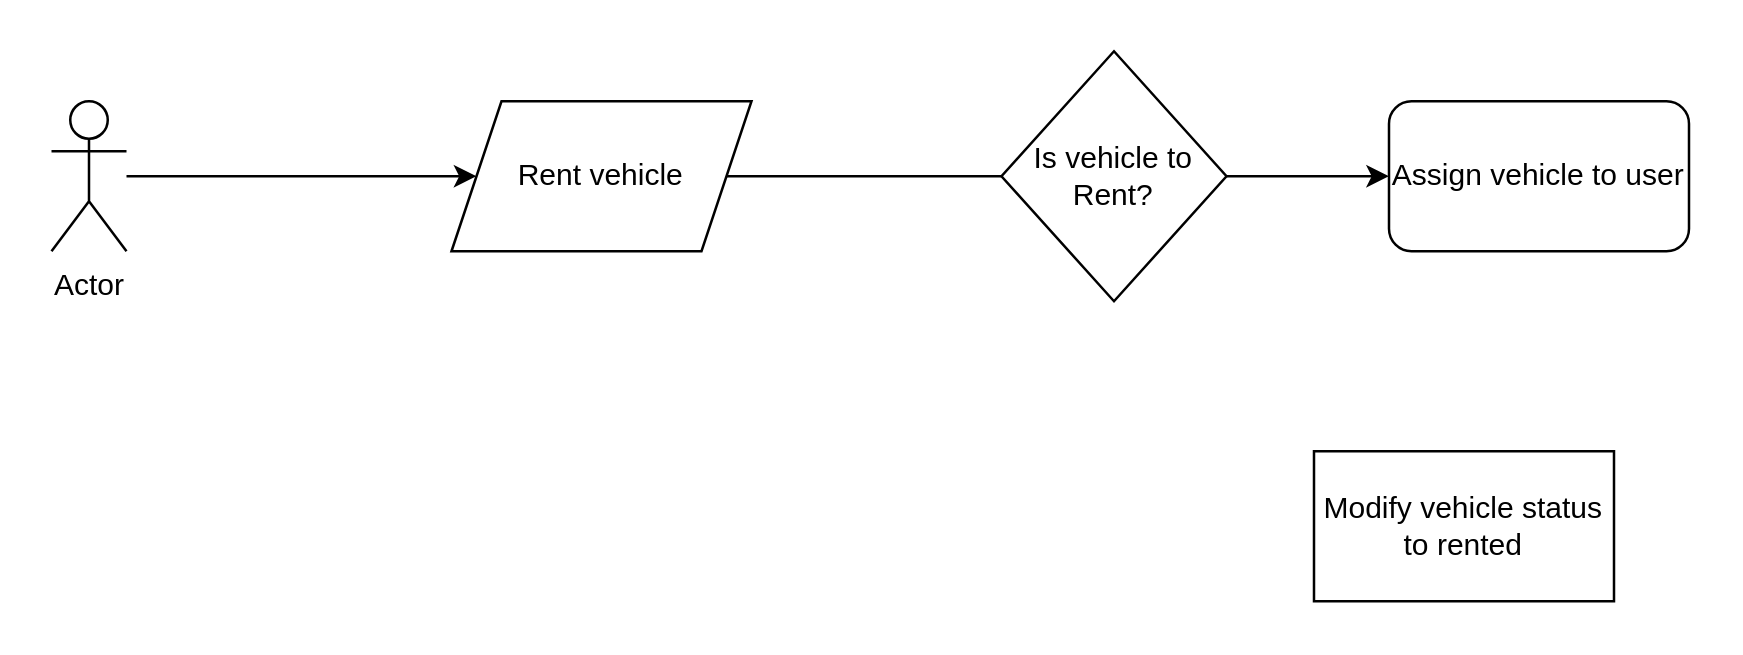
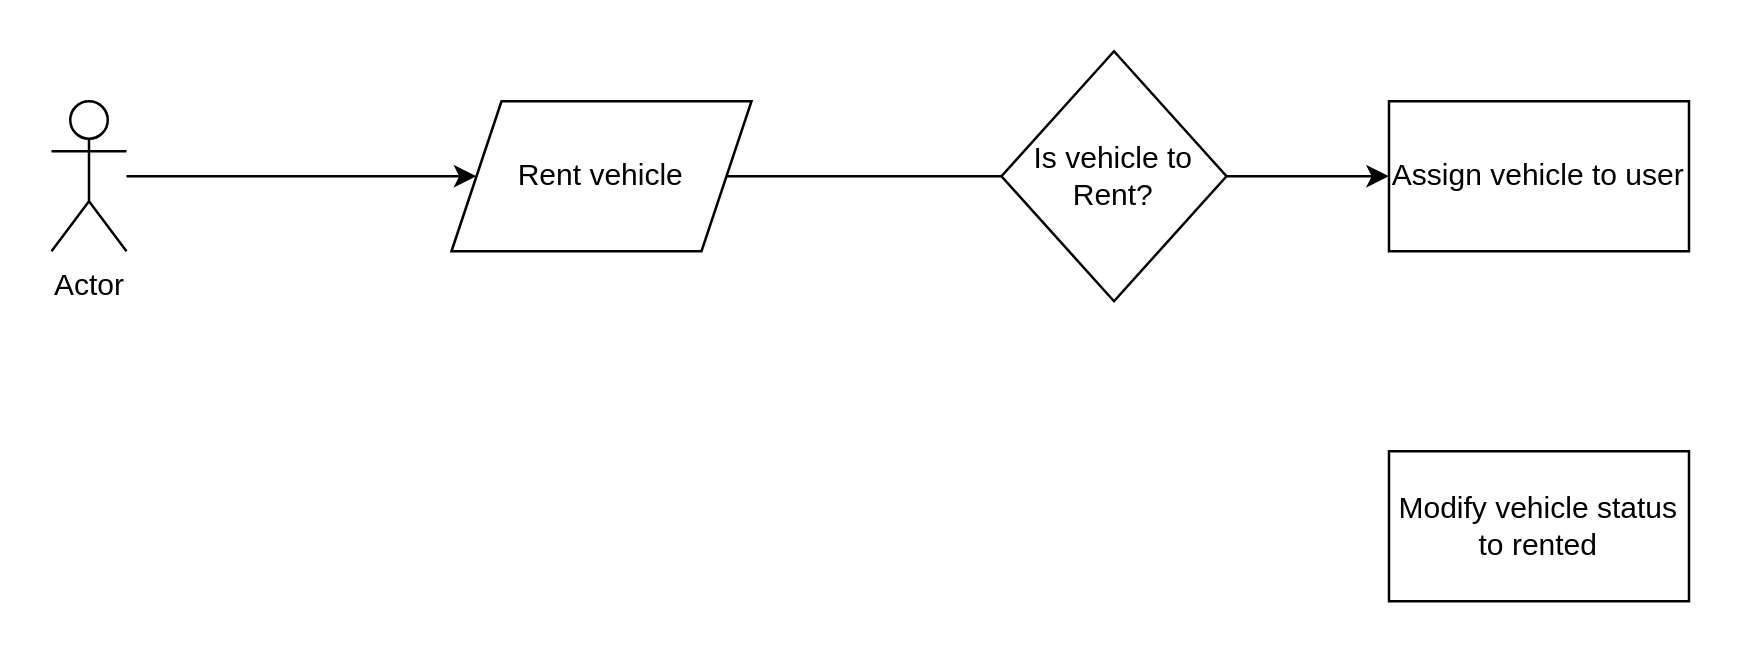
(1539, 176) -> (1539, 176)
(1464, 526) -> (1539, 526)
